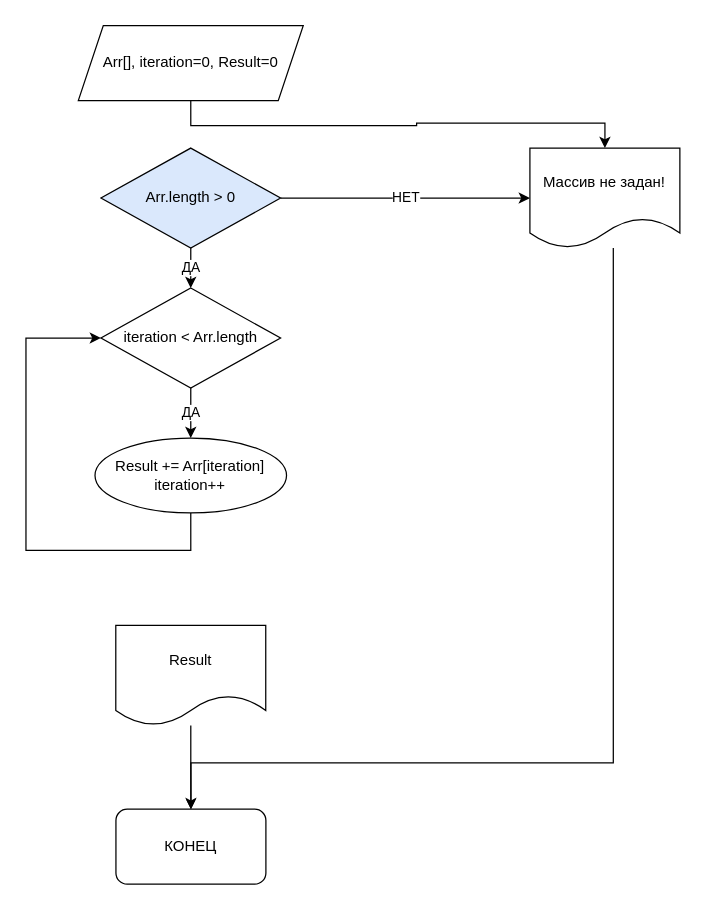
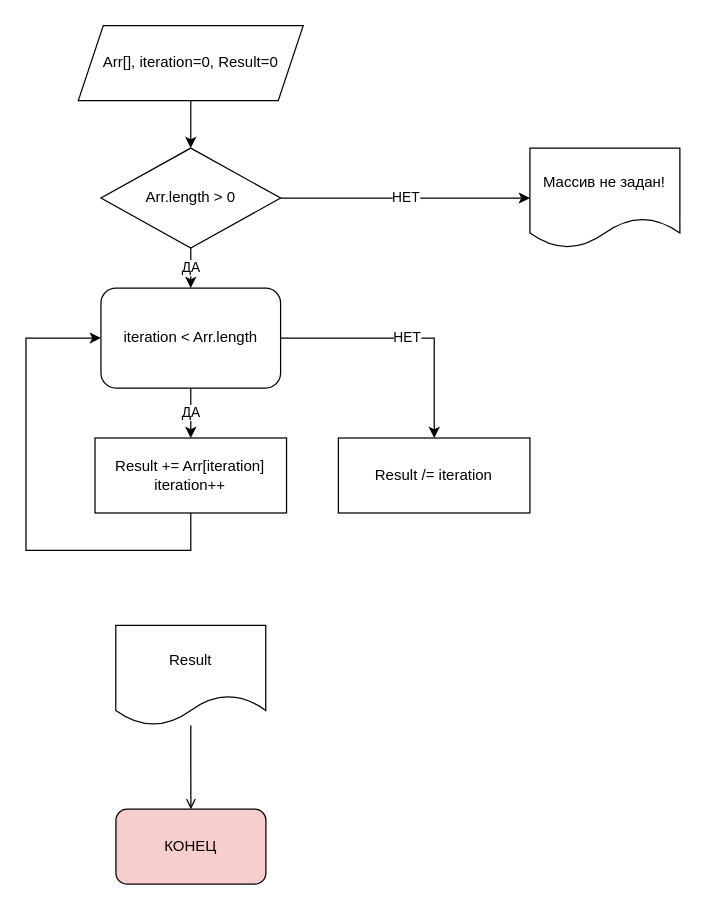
(405, 126) -> (190, 131)
(190, 198) -> (190, 198)
(190, 338) -> (190, 338)
none -> (403, 338)
(190, 476) -> (190, 476)
none -> (434, 476)
(613, 715) -> none
(191, 847) -> (191, 847)
